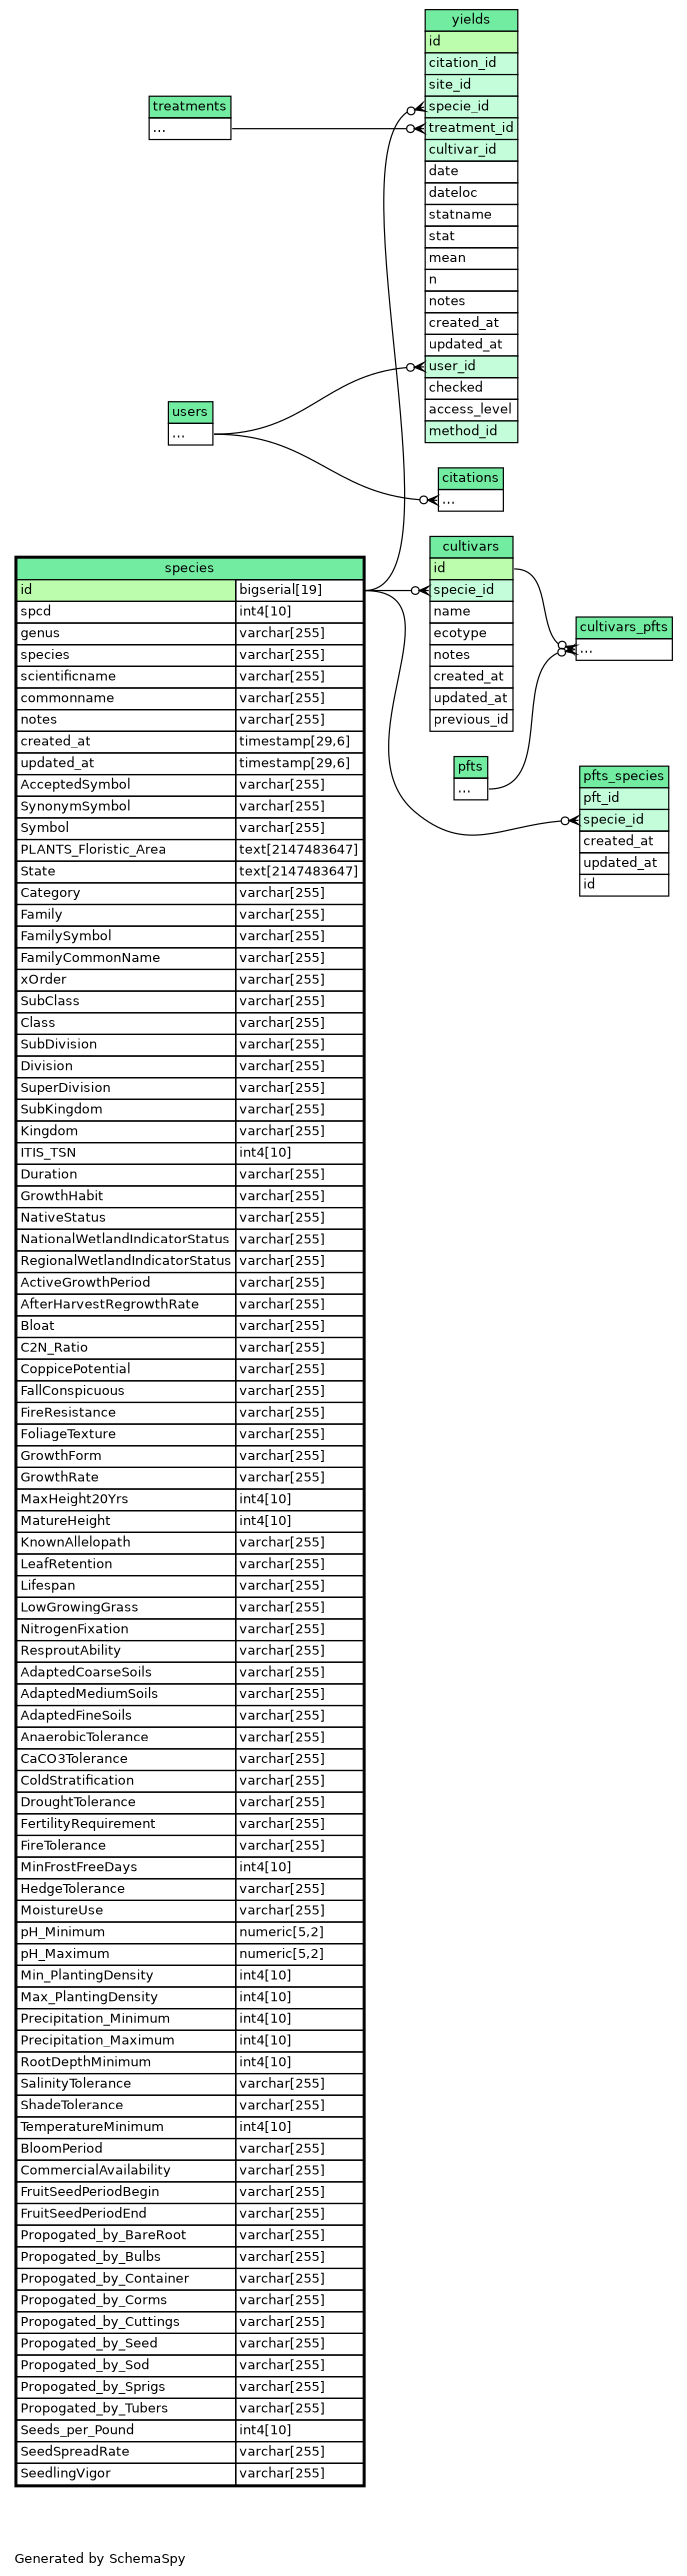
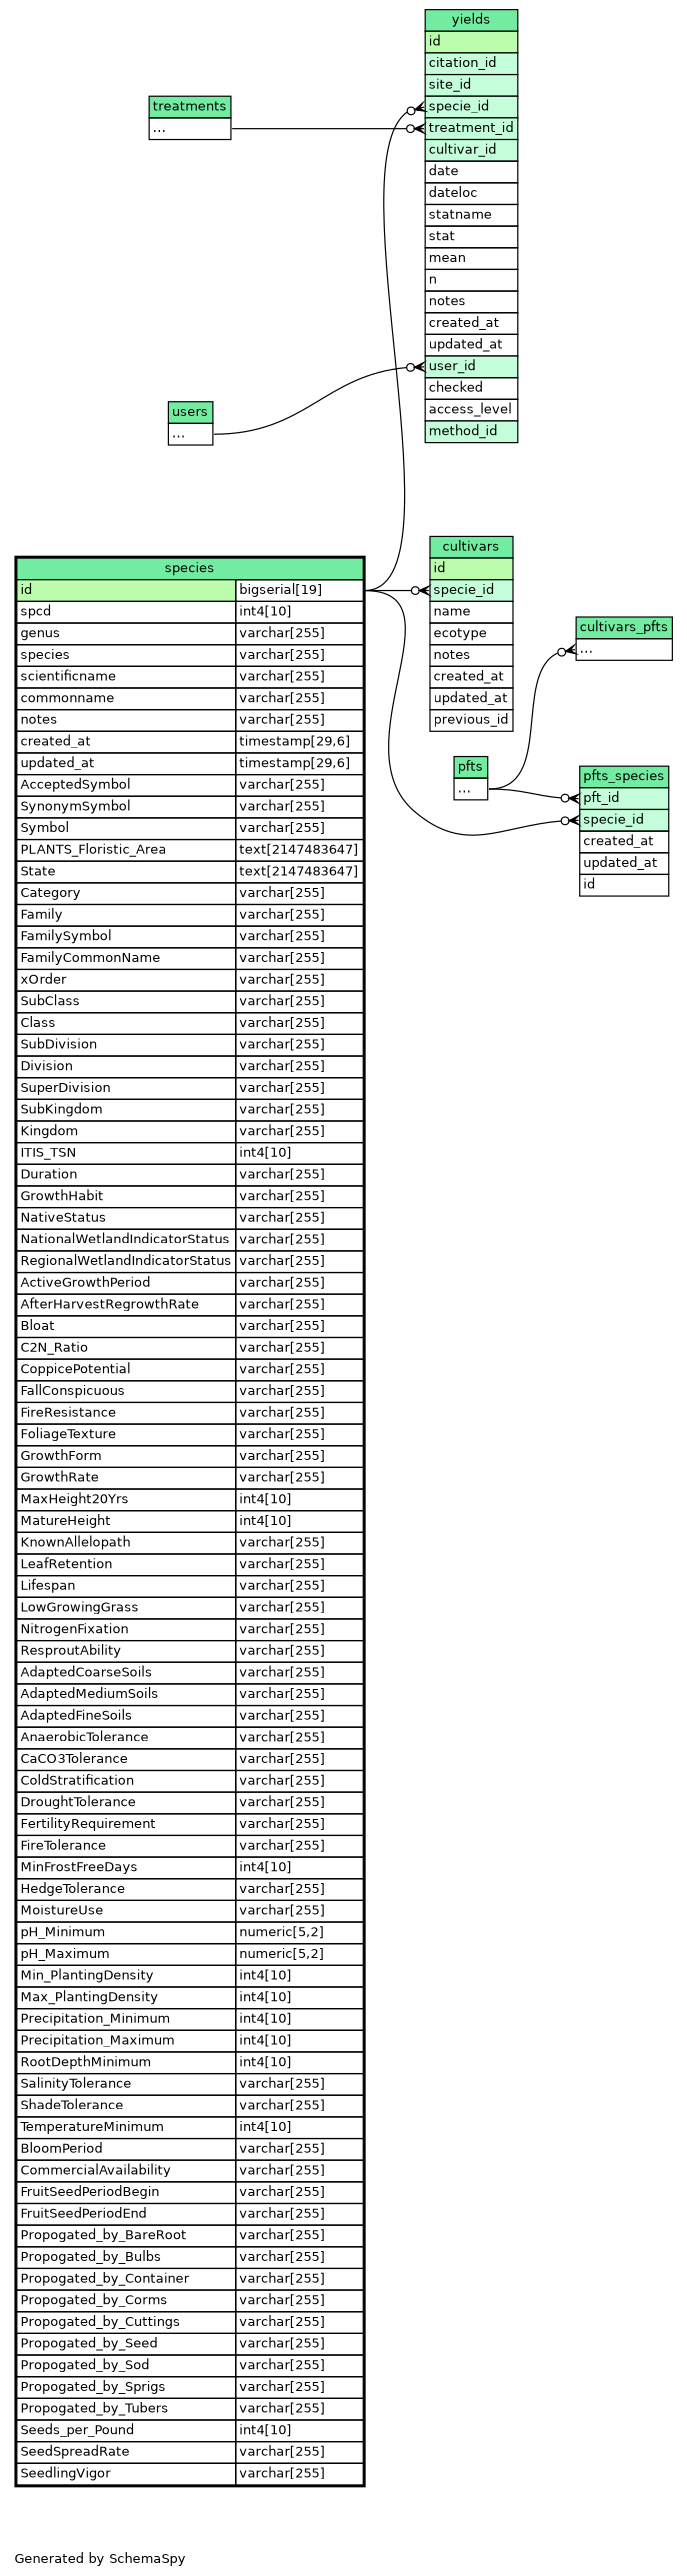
(471, 490) -> none
(543, 600) -> none
none -> (525, 792)
